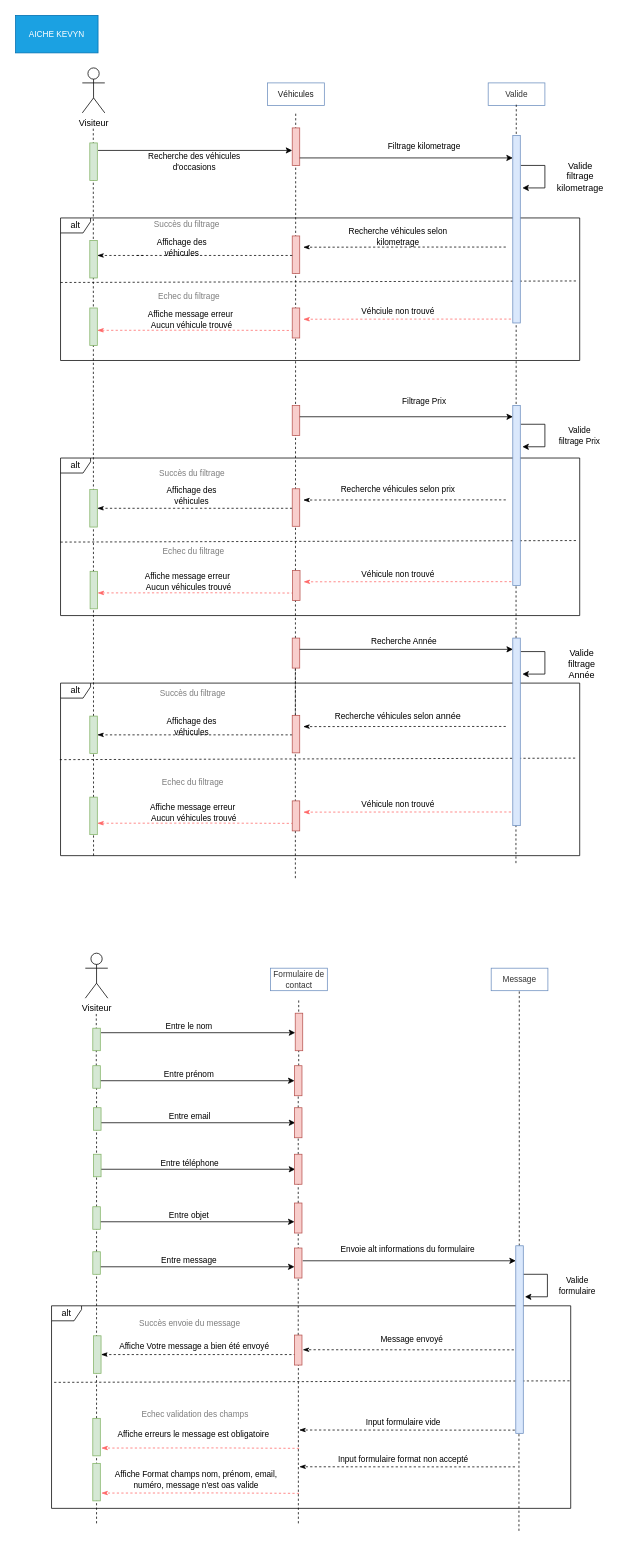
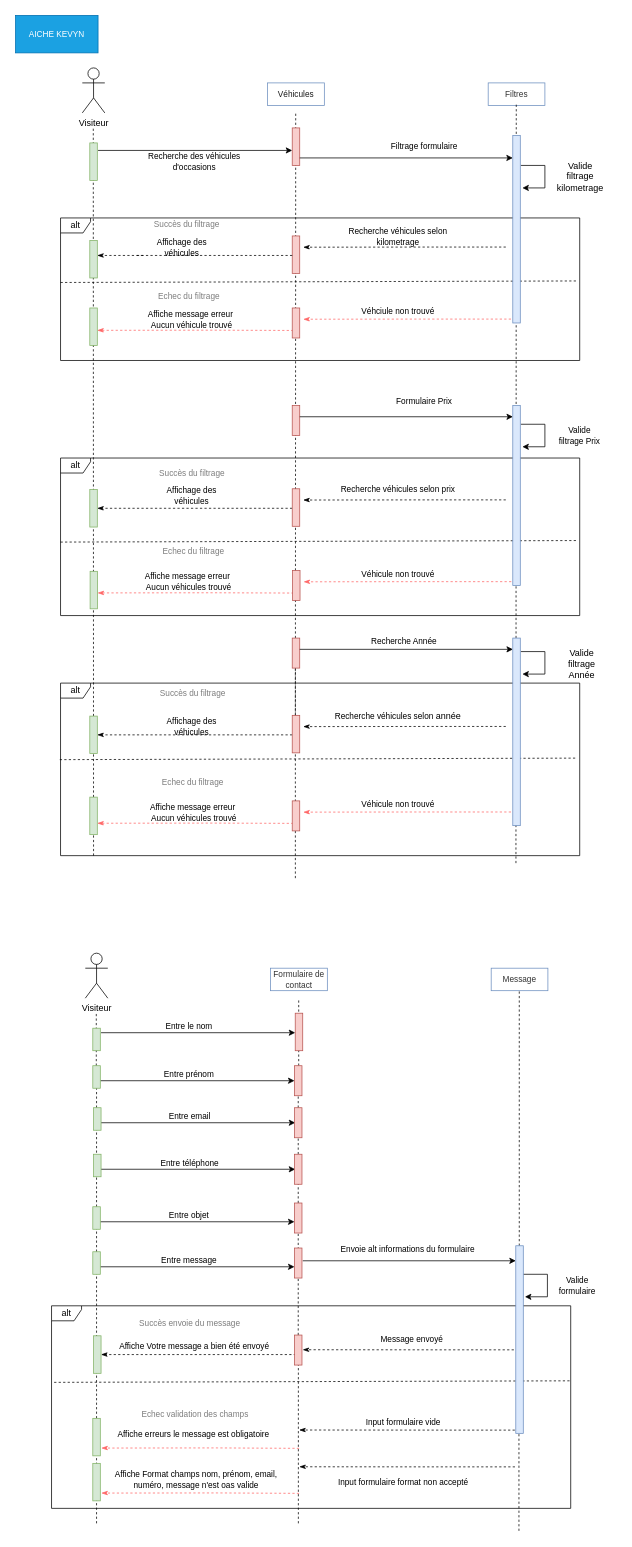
(516, 94) -> (516, 94)
(424, 147) -> (424, 147)
(424, 402) -> (424, 402)
(403, 1459) -> (403, 1482)
